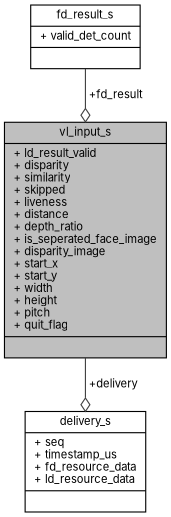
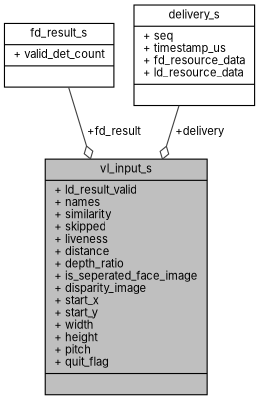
(41, 166) -> (78, 203)
(85, 378) -> (173, 126)
